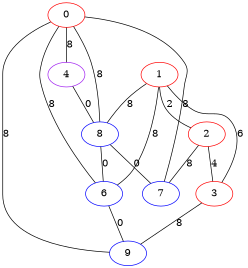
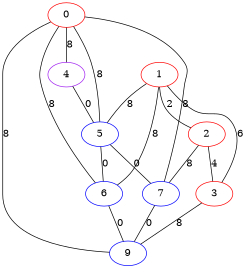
(100, 134) -> (100, 134)
none -> (145, 223)
